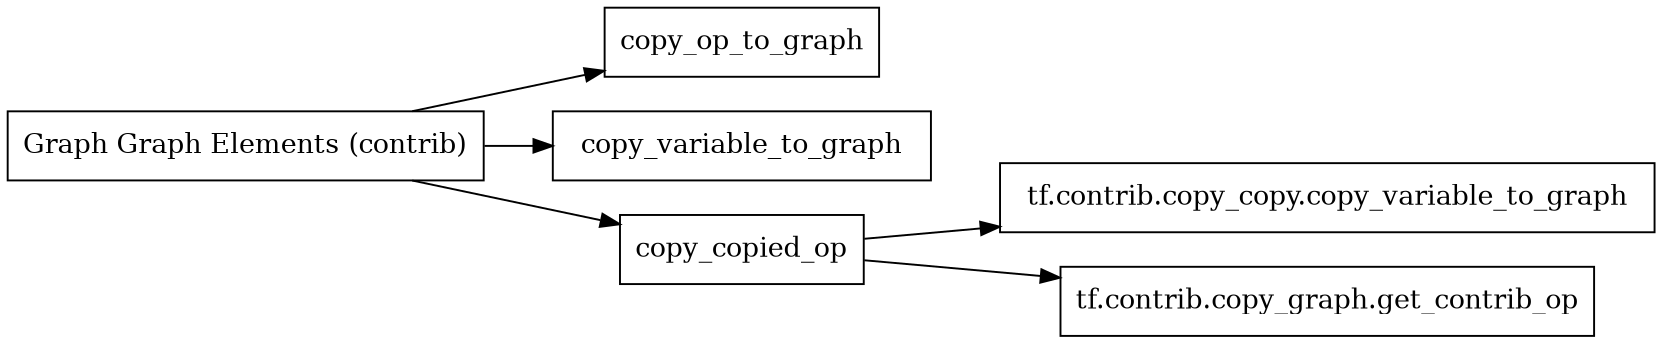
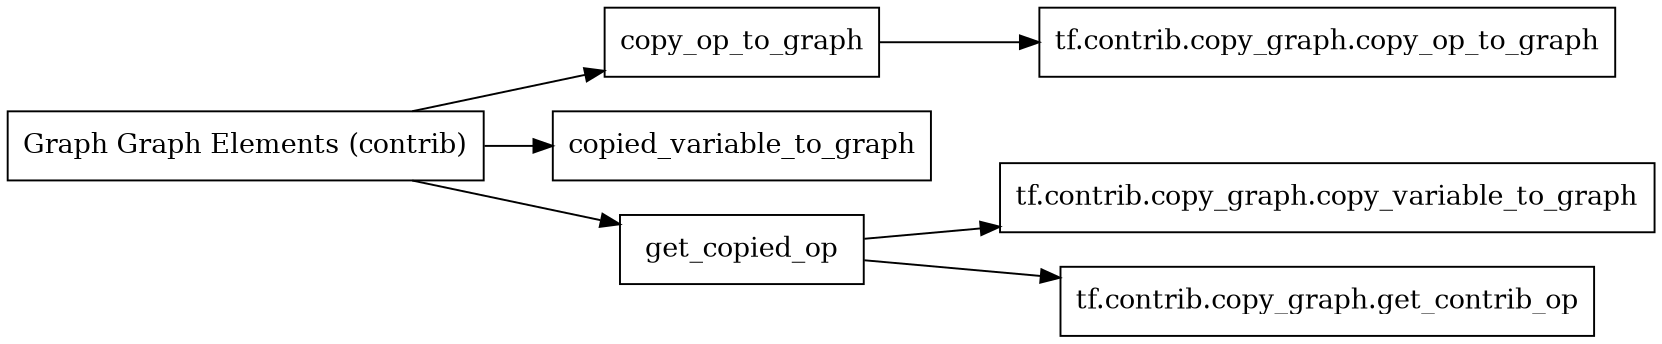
none -> (1327, 42)
(742, 146) -> (742, 146)
(1327, 198) -> (1327, 198)
(742, 250) -> (742, 250)
